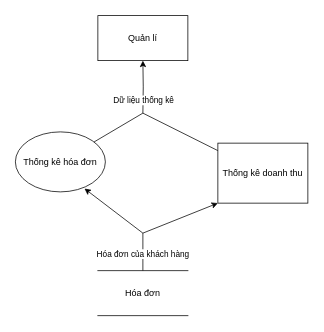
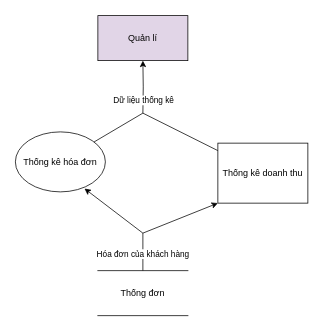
(143, 38) -> (143, 38)
(143, 293) -> (143, 293)
